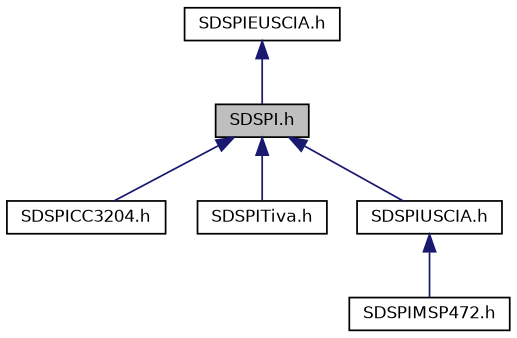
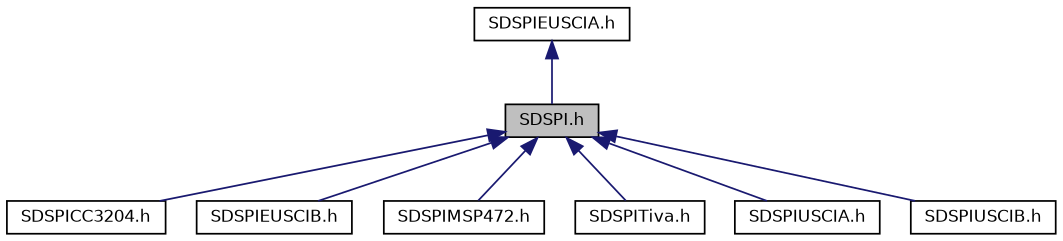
none -> (274, 217)
none -> (983, 217)
(430, 275) -> (502, 176)
